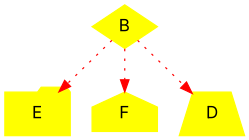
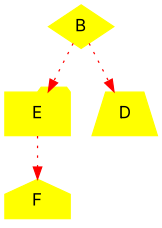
(125, 64) -> (38, 152)
